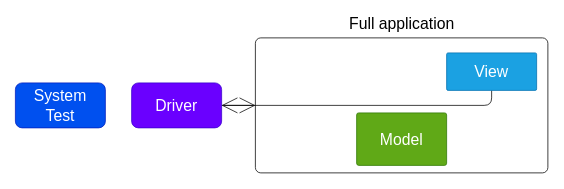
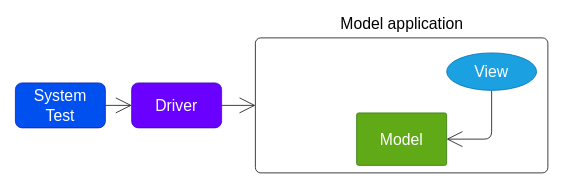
(402, 23) -> (402, 23)
(492, 72) -> (492, 72)
none -> (118, 105)
(374, 105) -> (488, 138)
